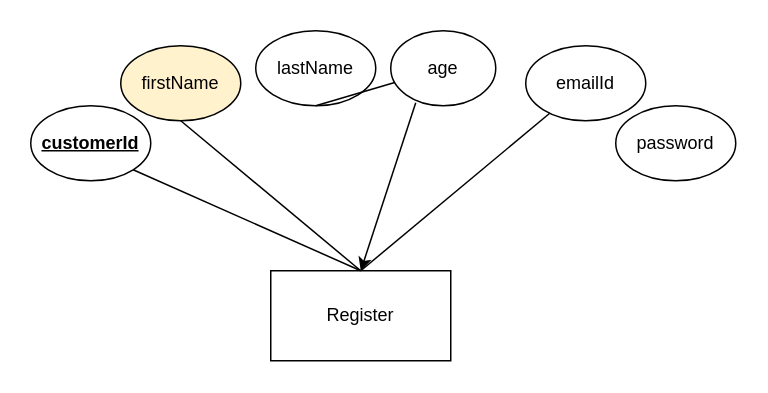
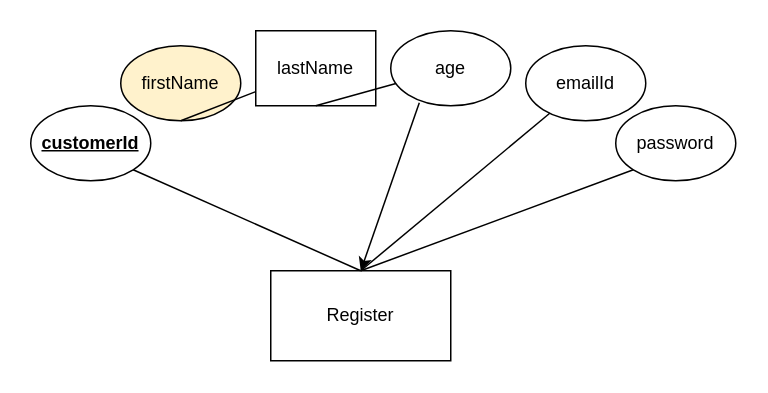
(316, 68) -> (316, 68)
(443, 68) -> (451, 68)
(268, 193) -> (218, 106)
none -> (498, 220)
